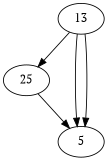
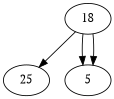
(81, 19) -> (88, 19)
(51, 108) -> none
